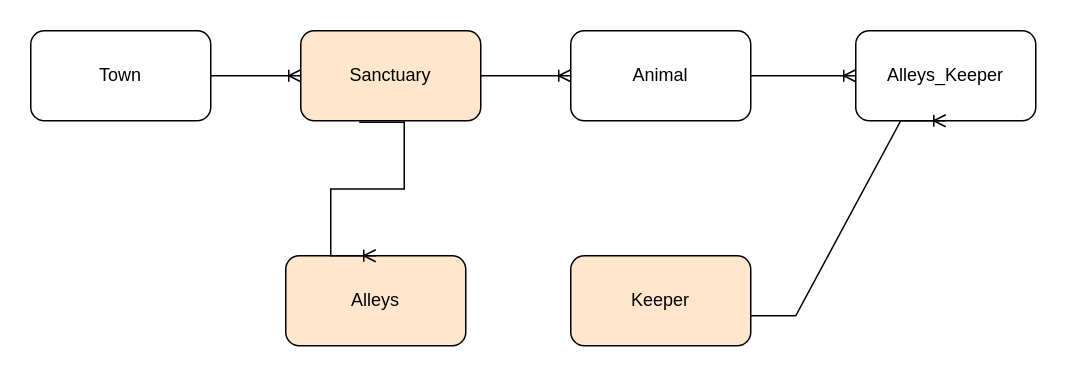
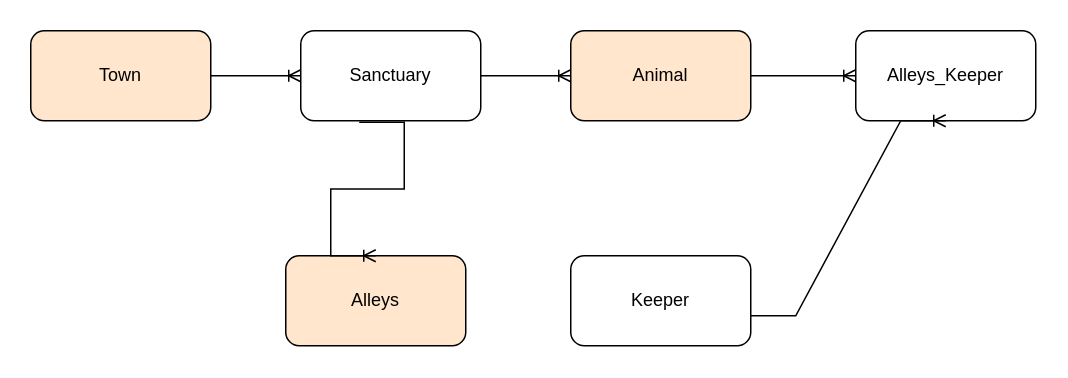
(121, 76) -> (121, 76)
(391, 76) -> (391, 76)
(661, 76) -> (661, 76)
(661, 301) -> (661, 301)
